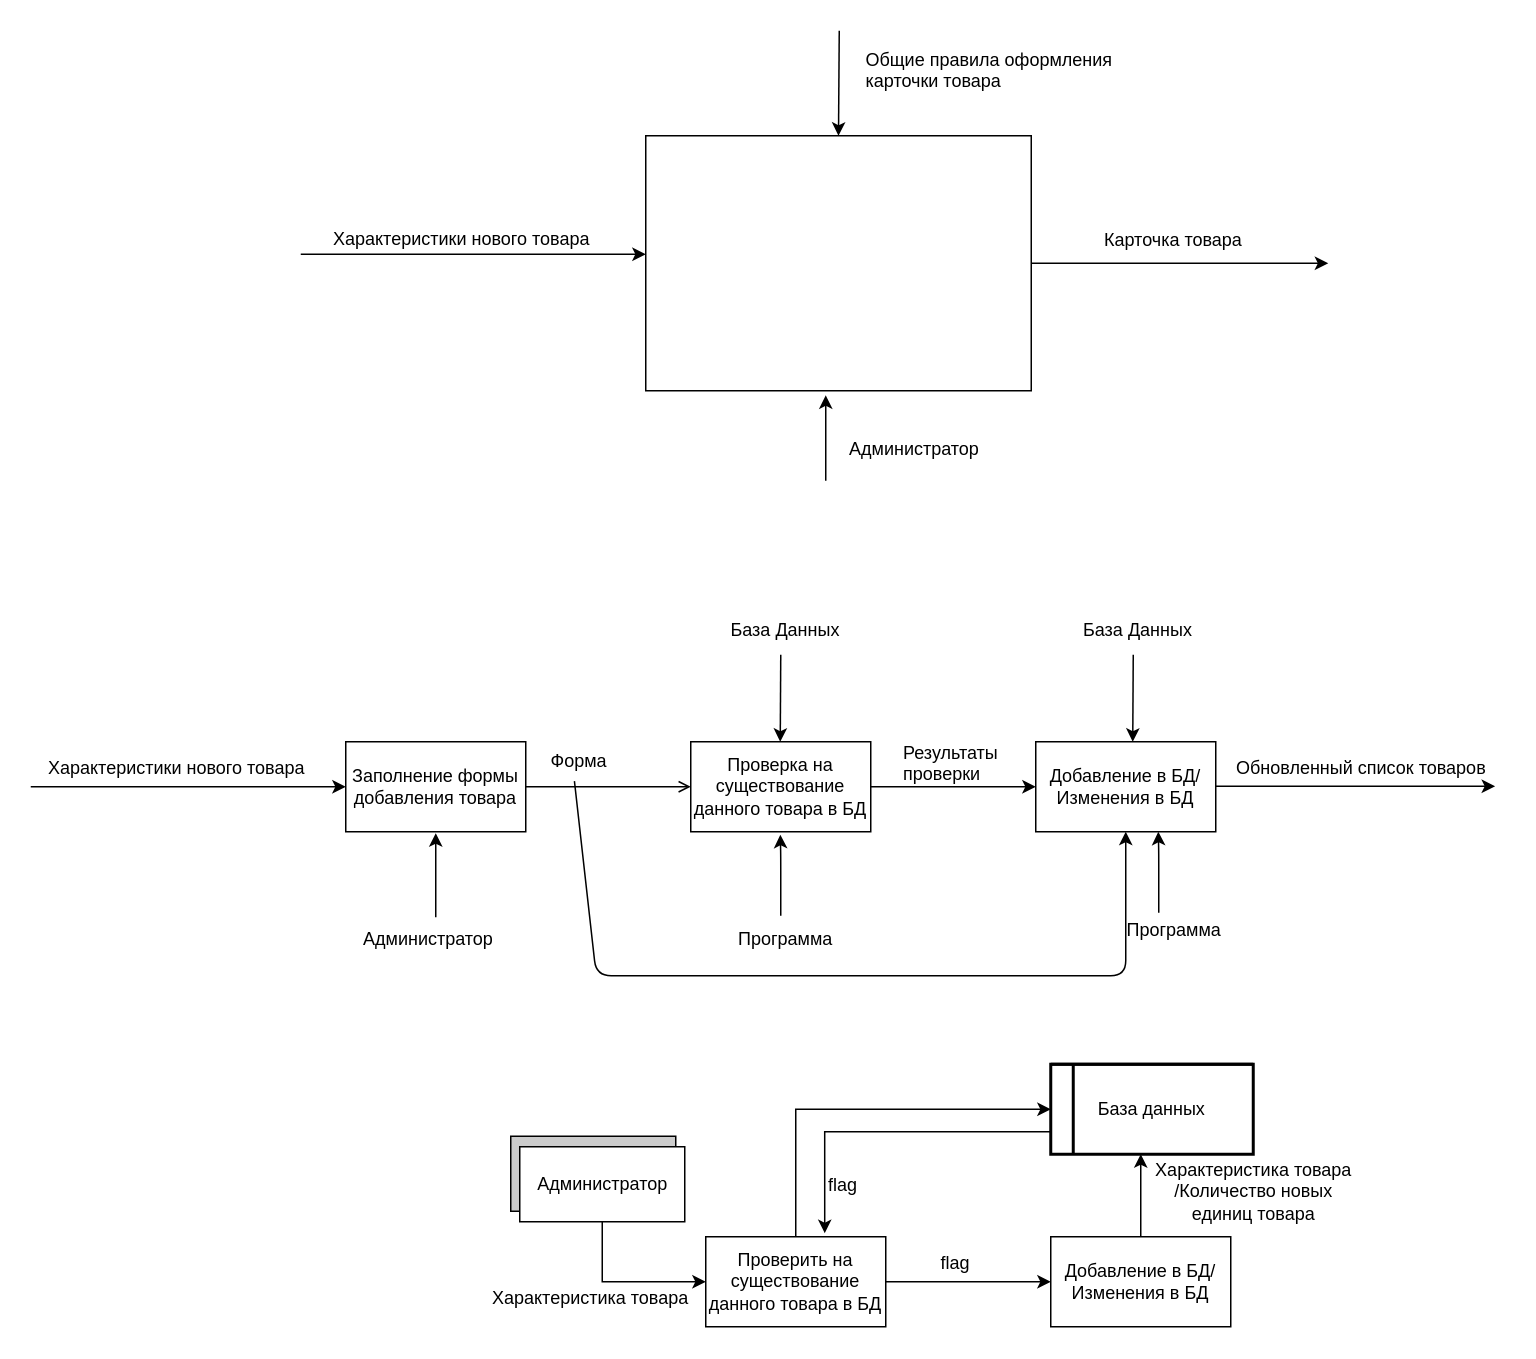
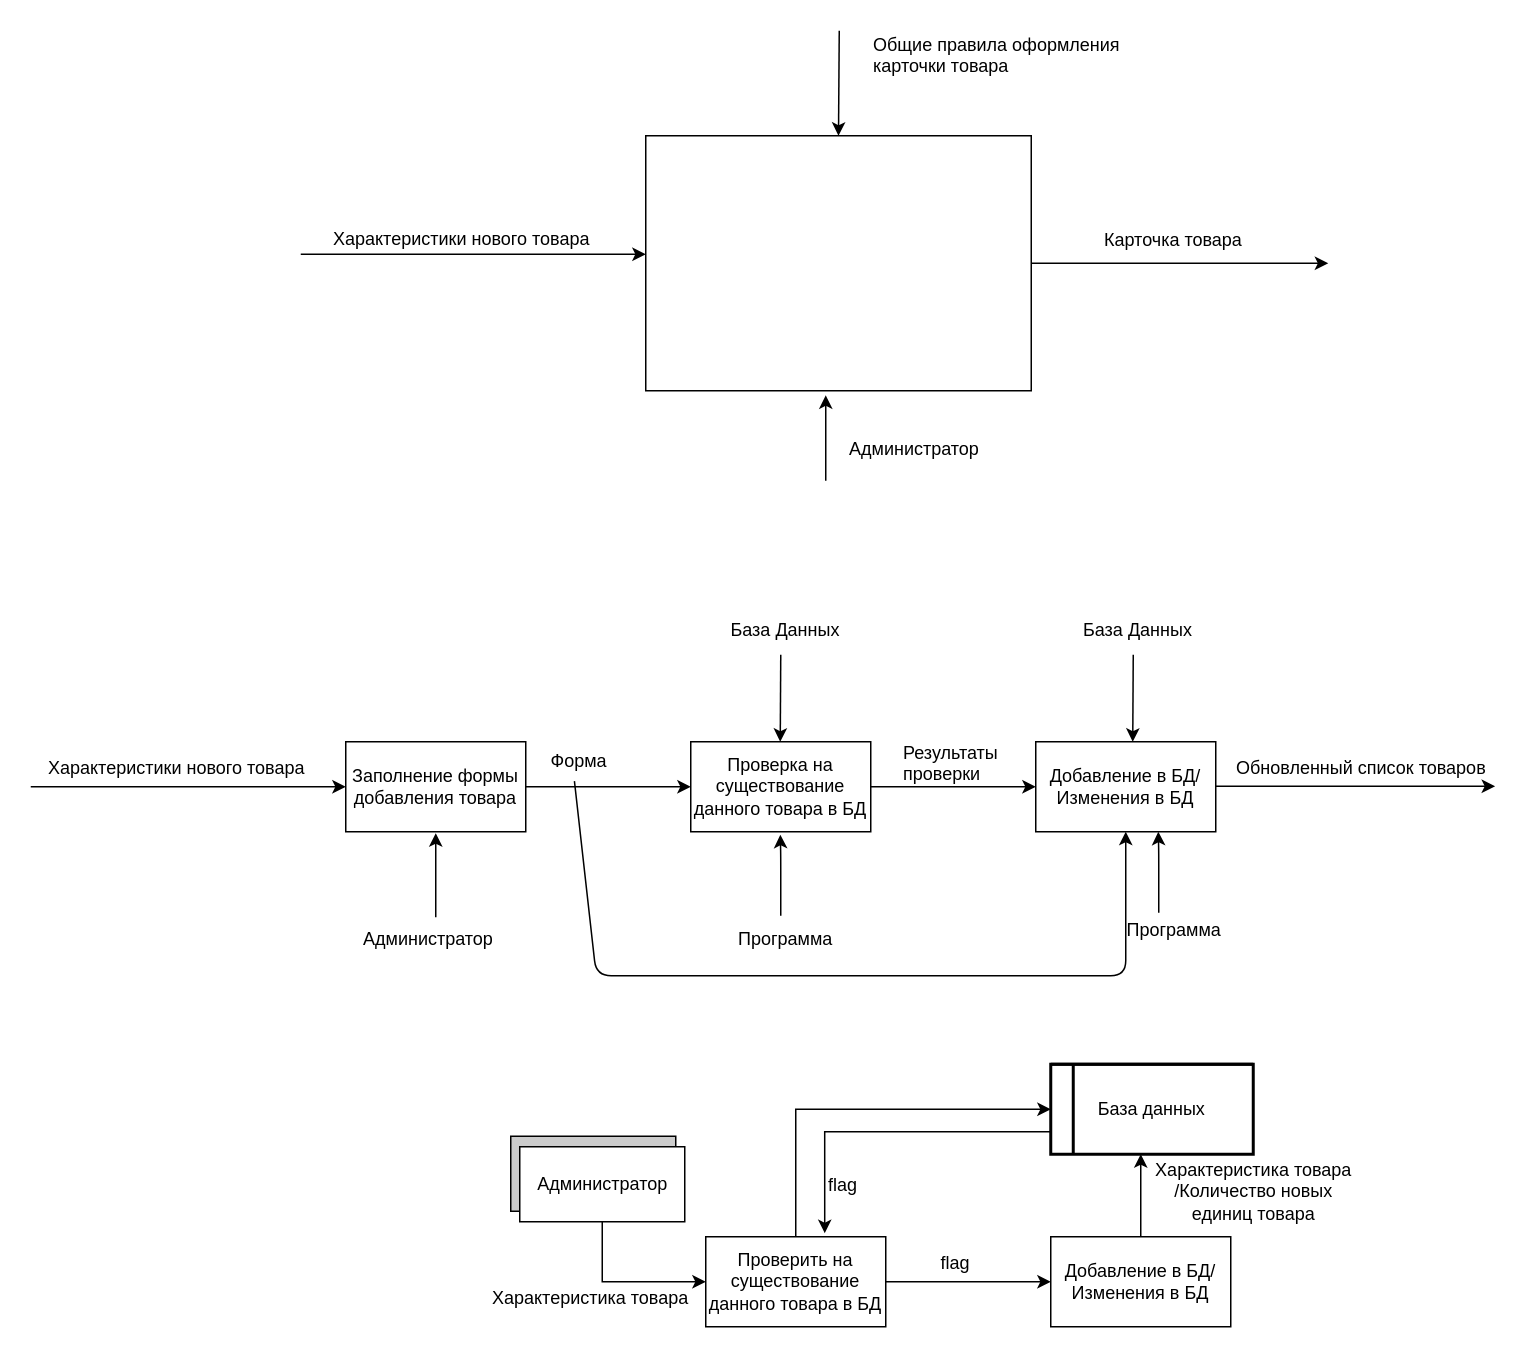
(998, 68) -> (1006, 53)
(681, 787) -> (679, 787)
